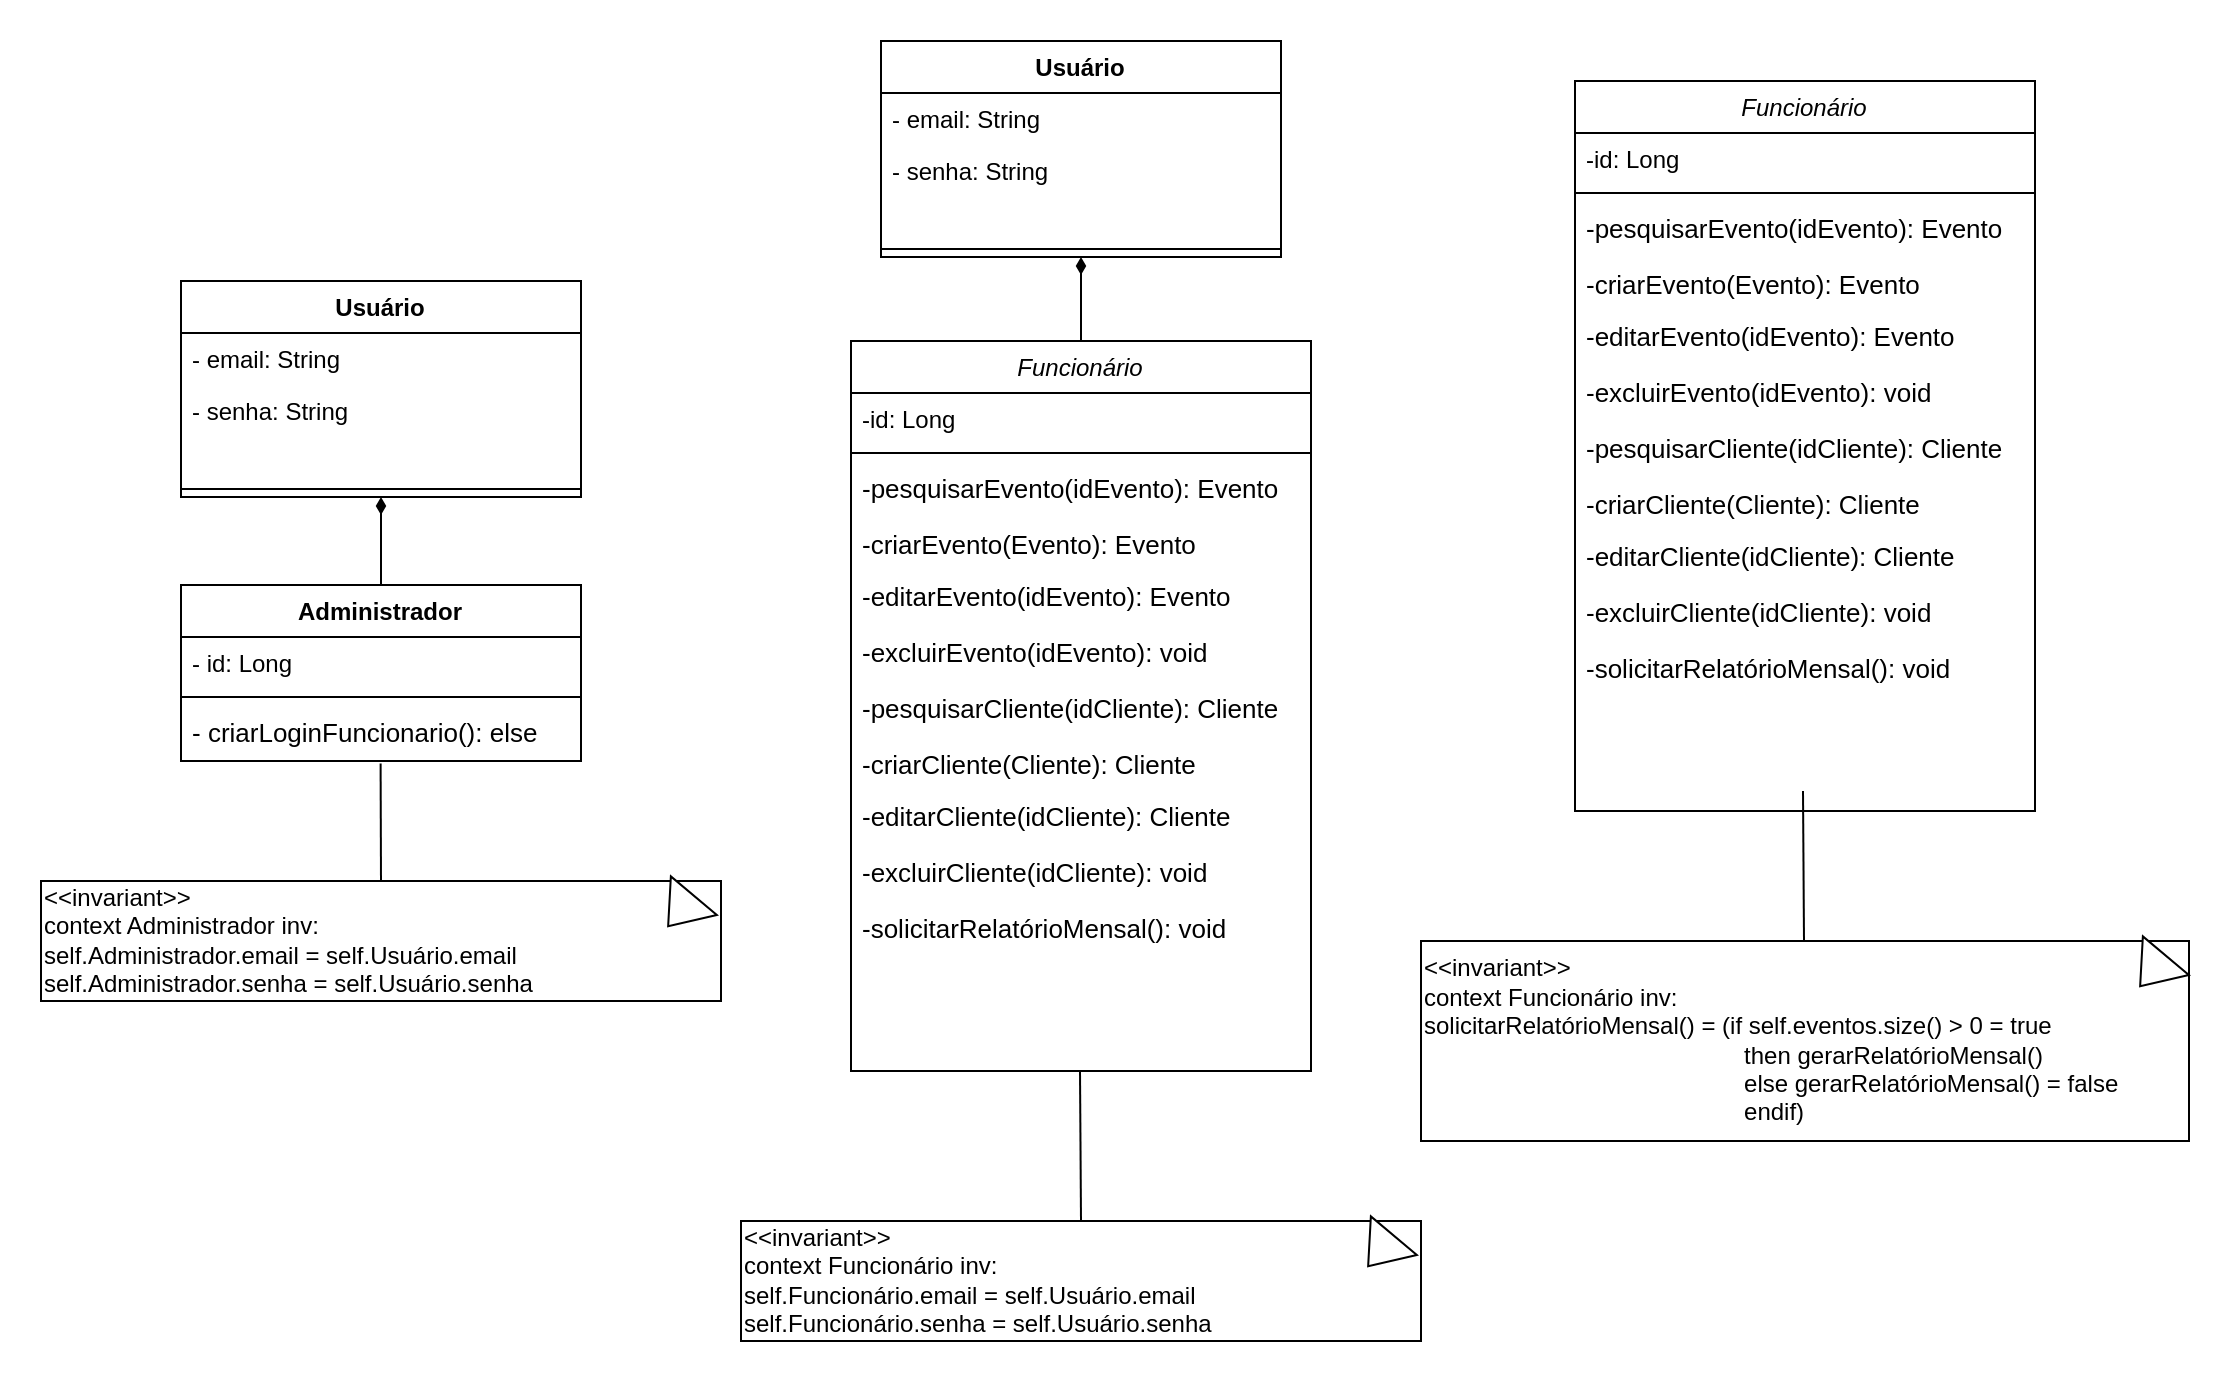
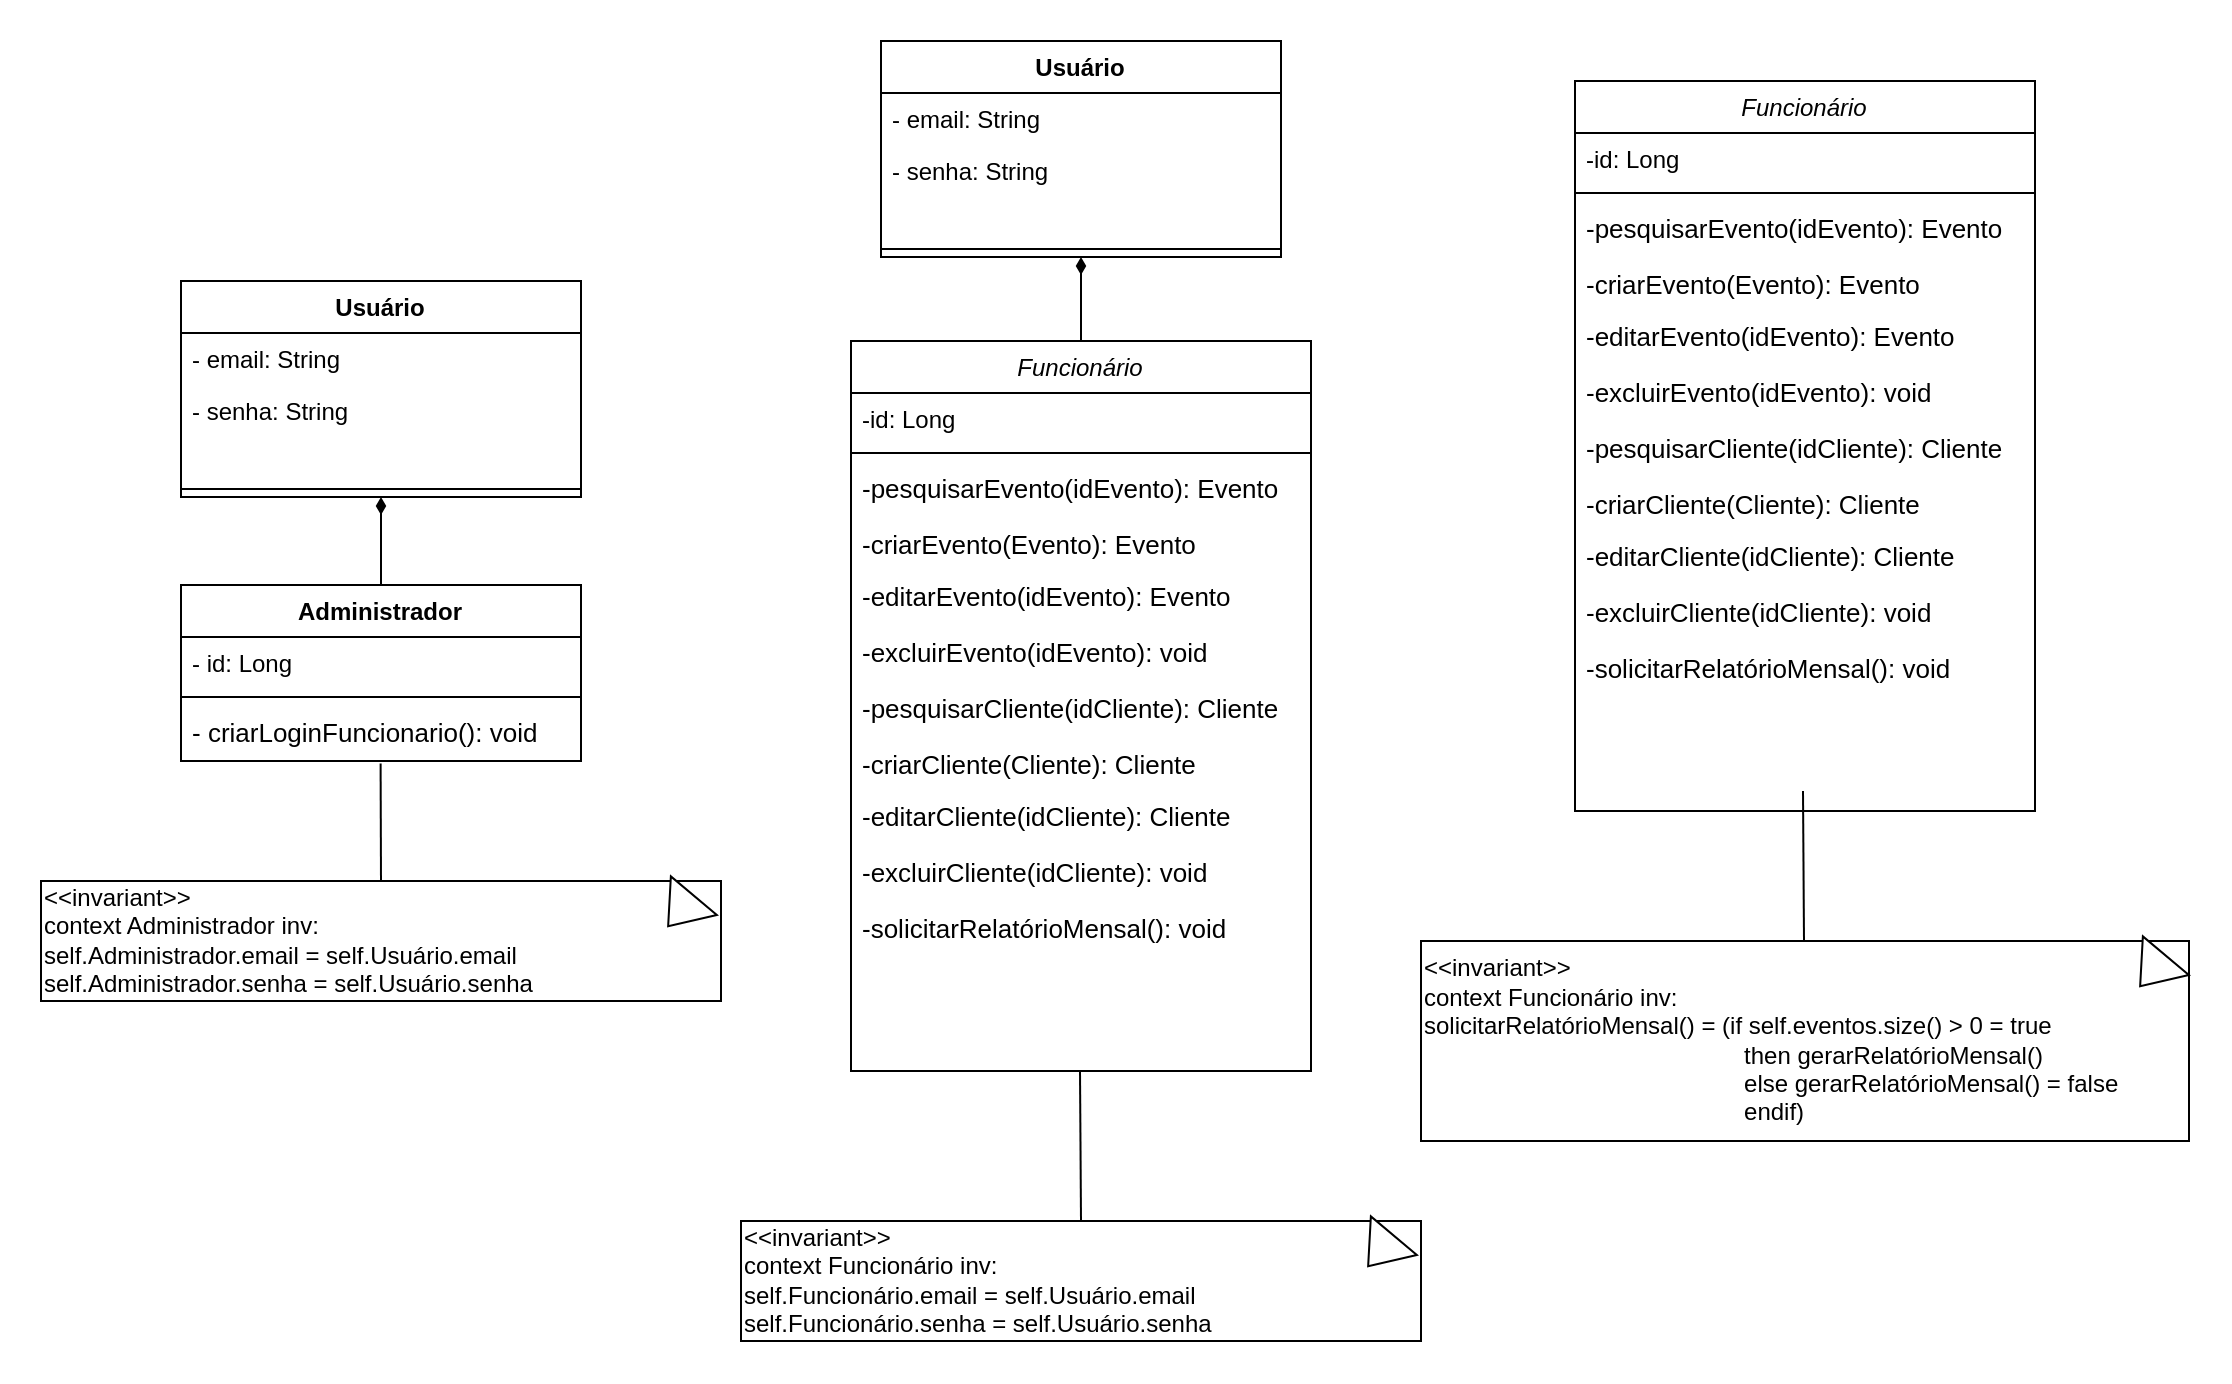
(391, 733) -> (391, 733)
